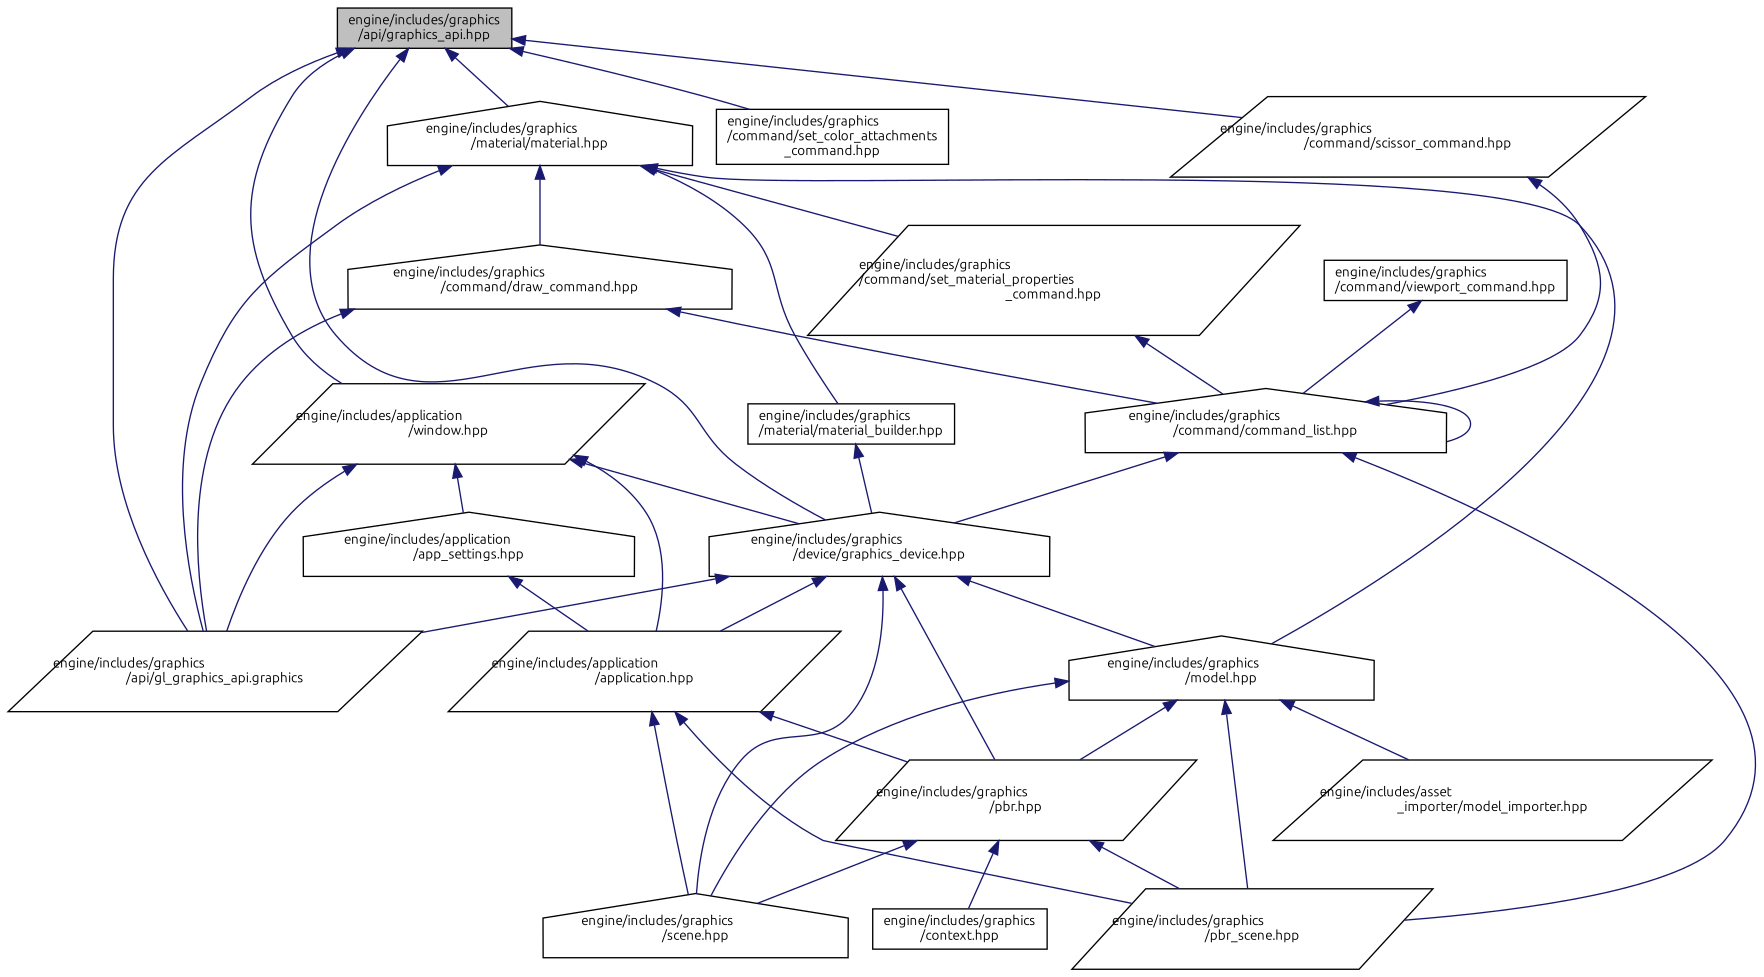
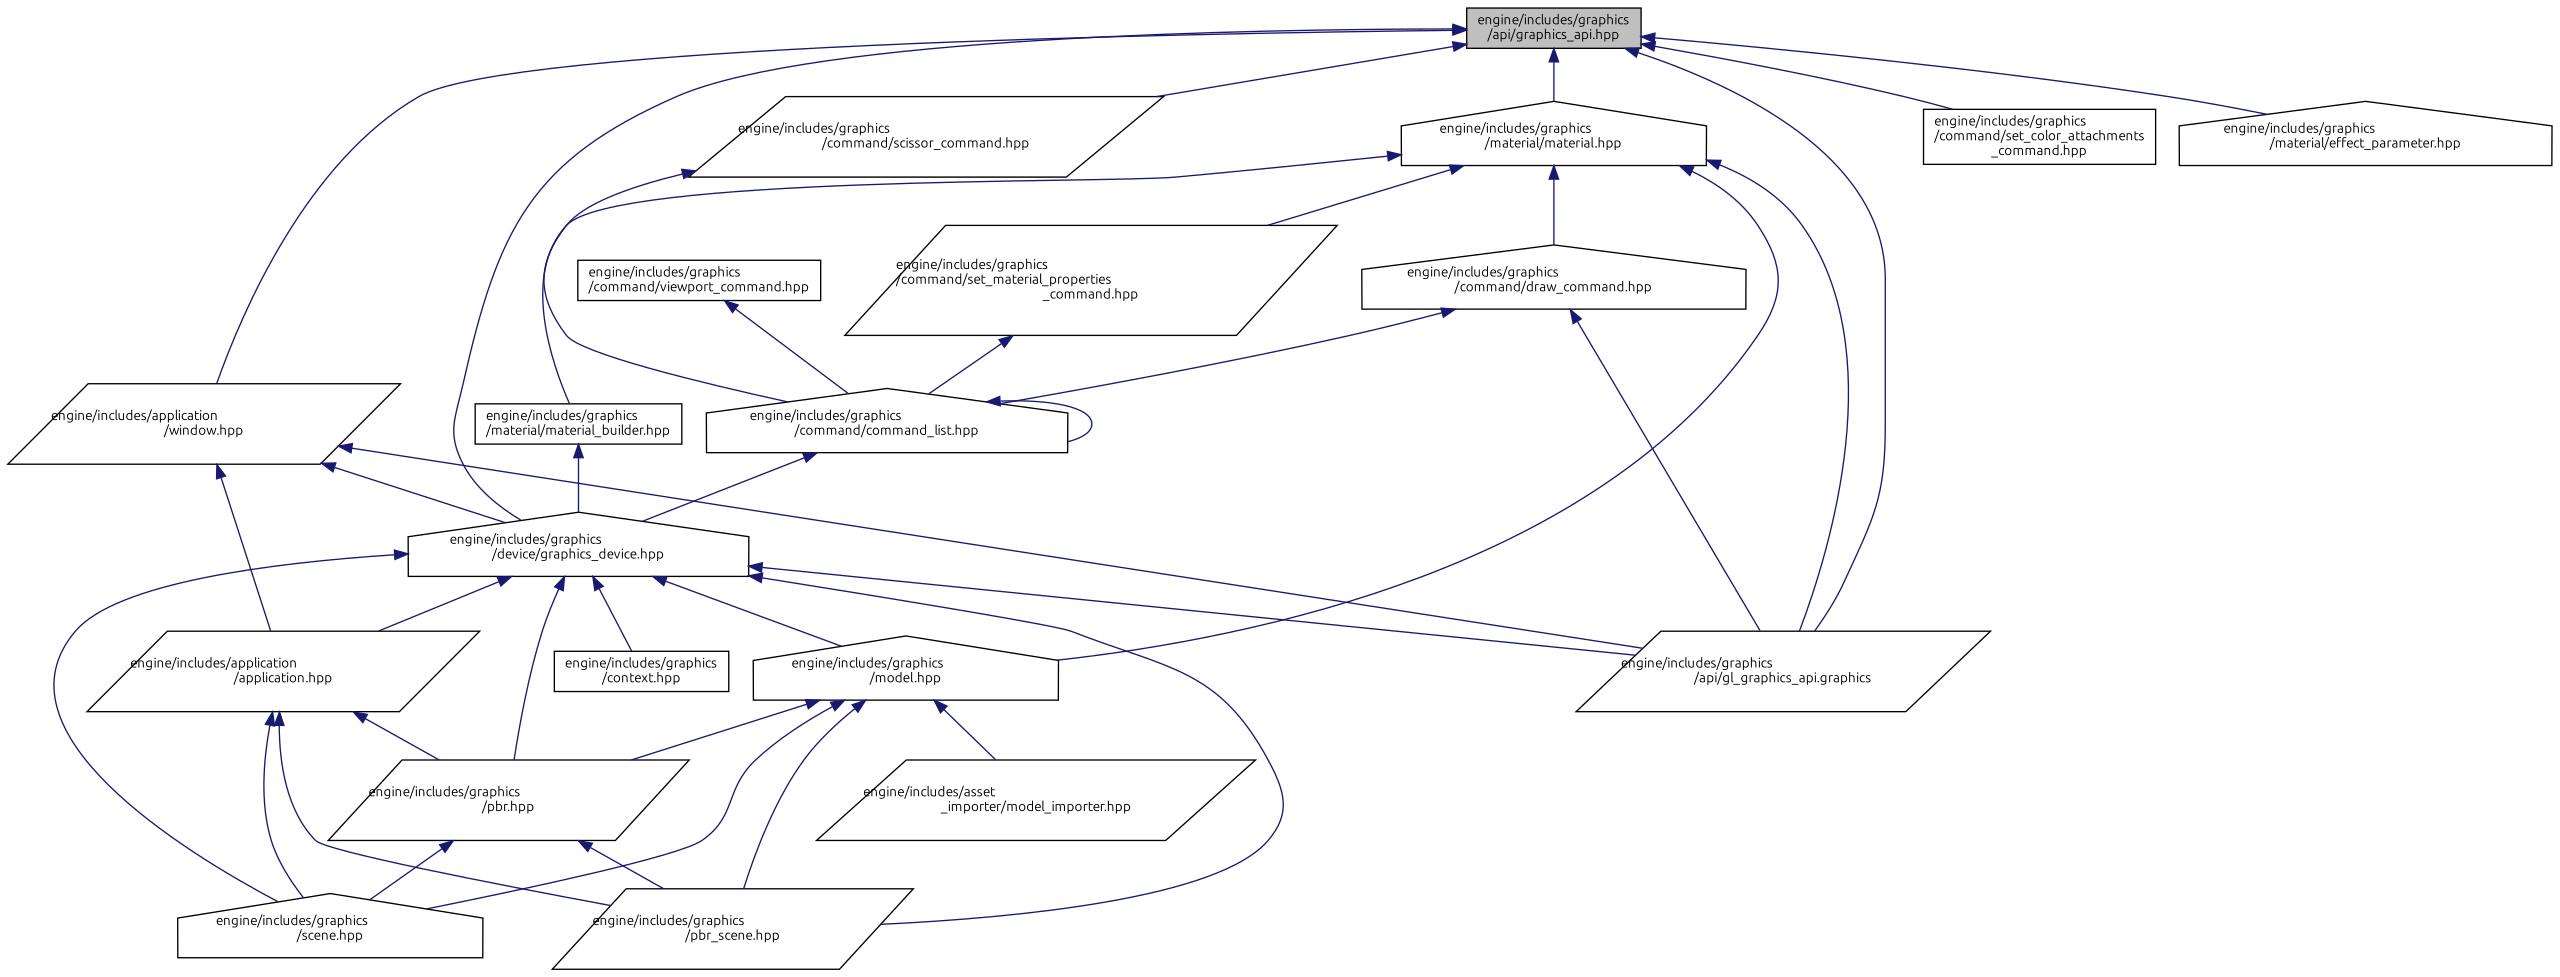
none -> (2366, 137)
(469, 548) -> none
(1741, 713) -> (1250, 731)
(980, 882) -> (615, 620)
